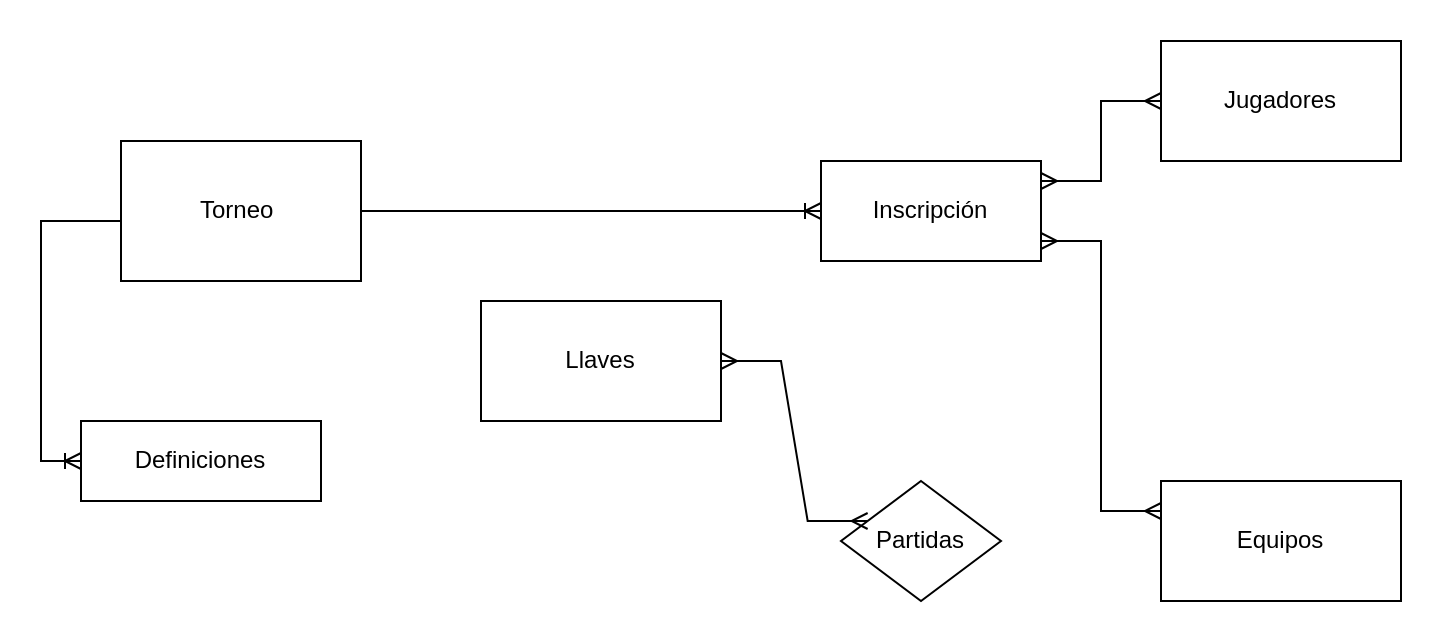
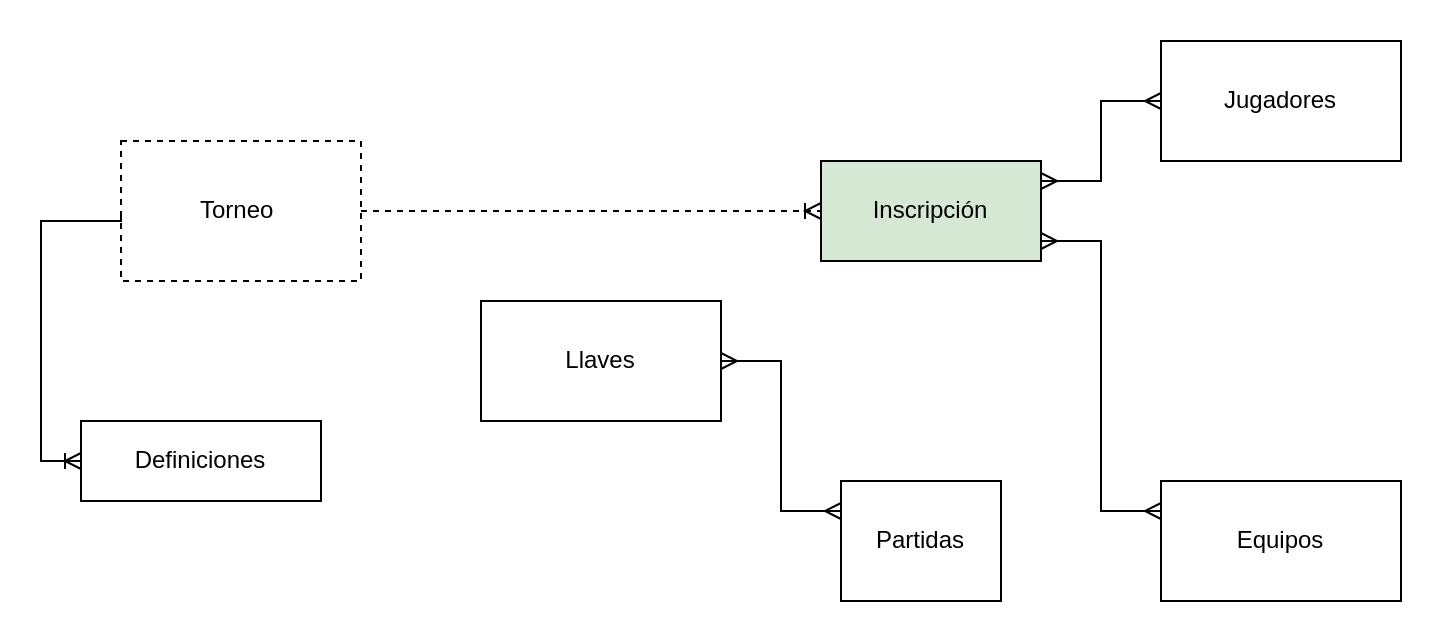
(241, 211) -> (241, 211)
(589, 211) -> (589, 211)
(931, 211) -> (931, 211)
(921, 541) -> (921, 541)
